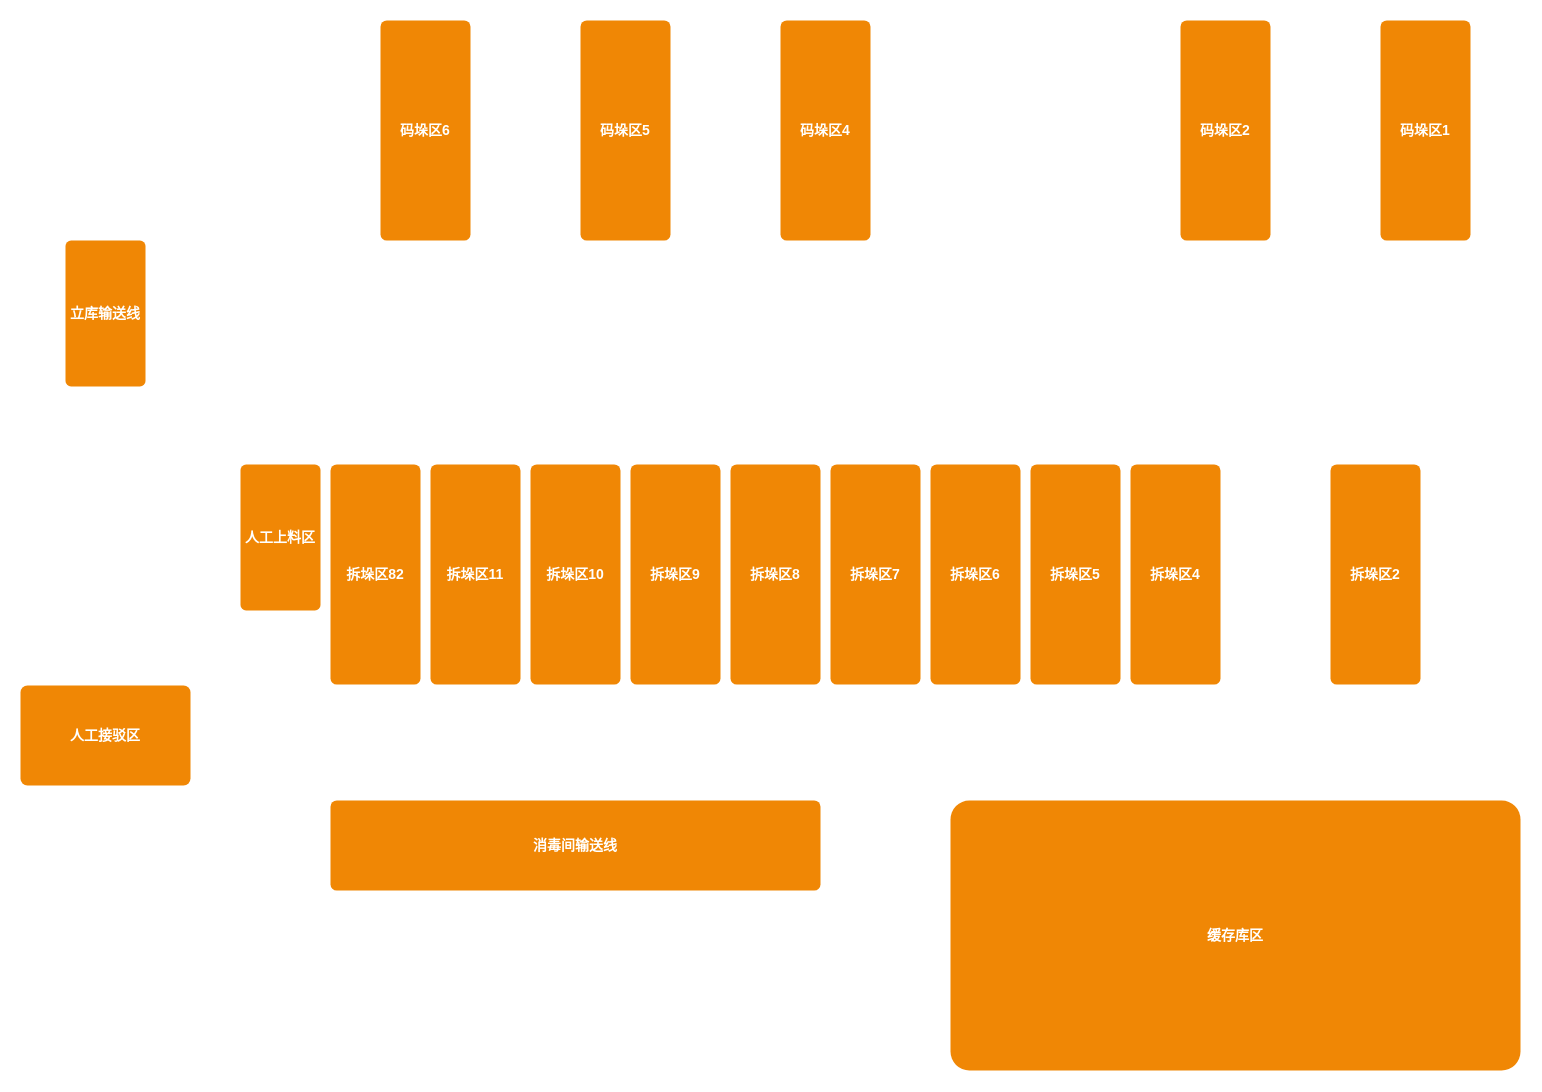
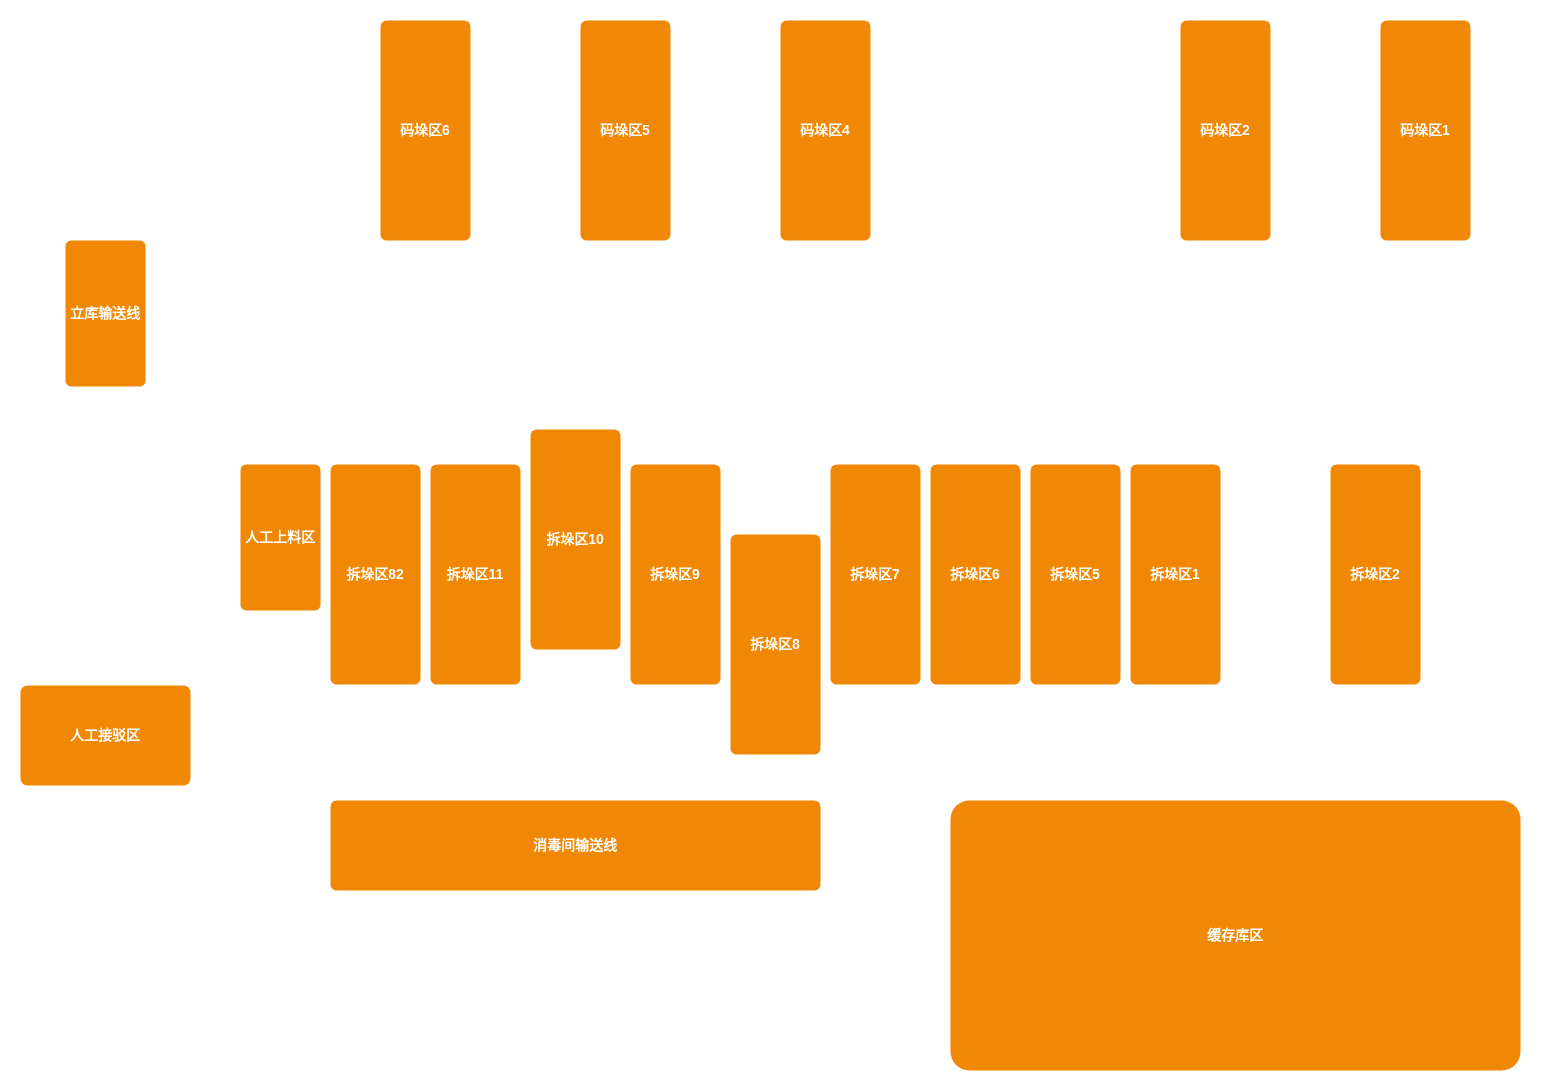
(576, 575) -> (576, 540)
(776, 575) -> (776, 645)
(1176, 575) -> (1176, 575)
